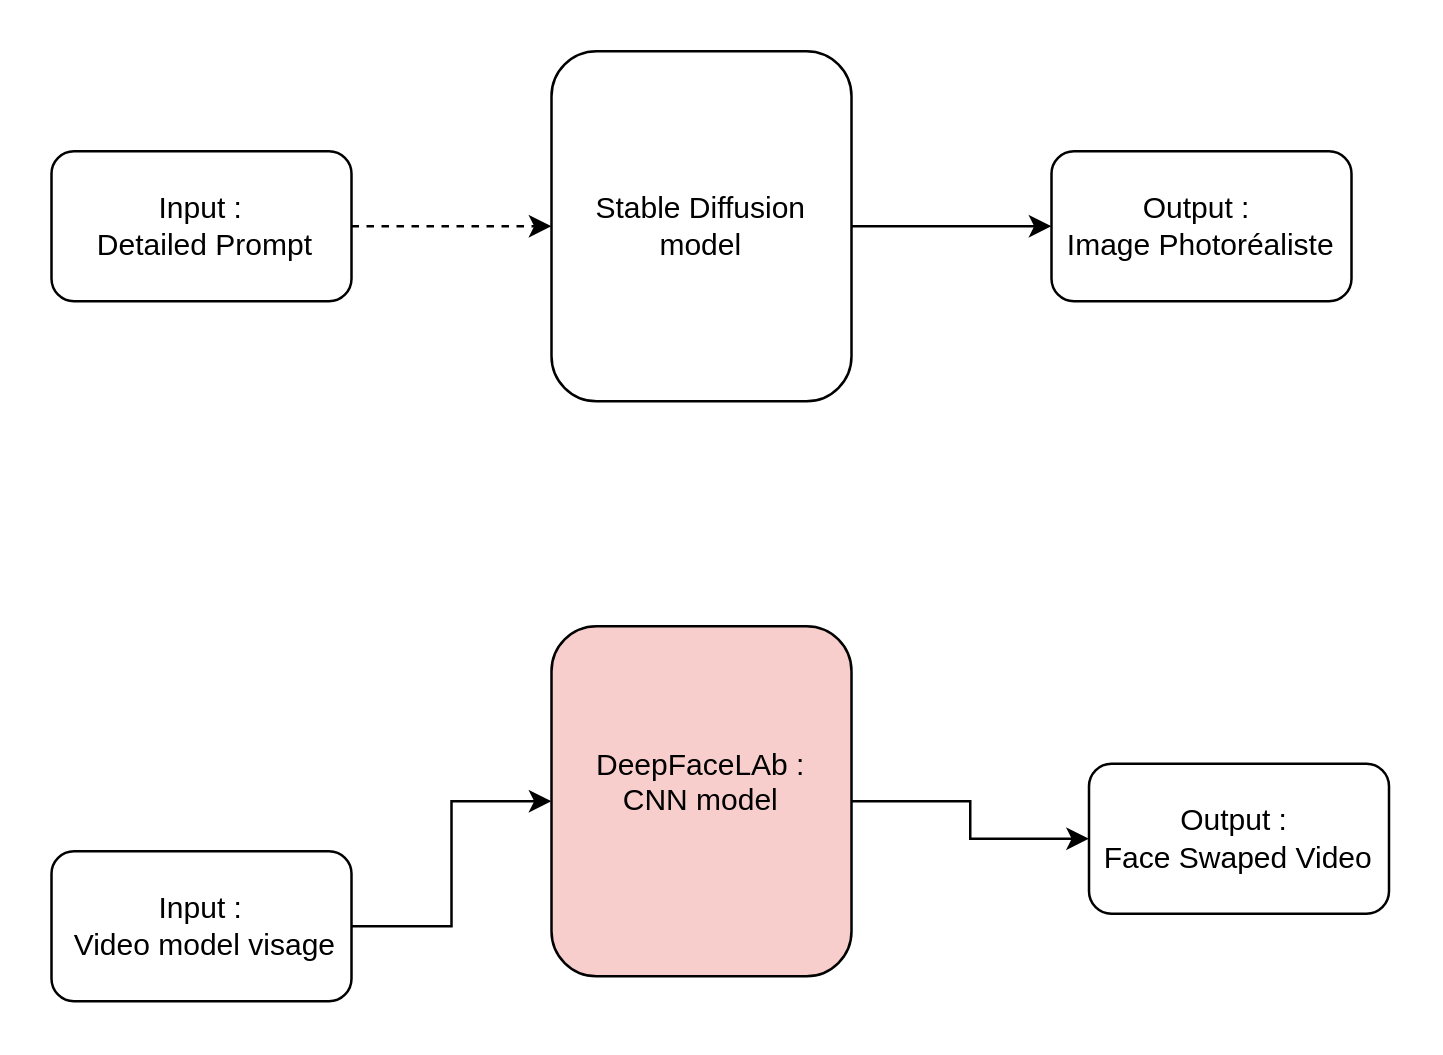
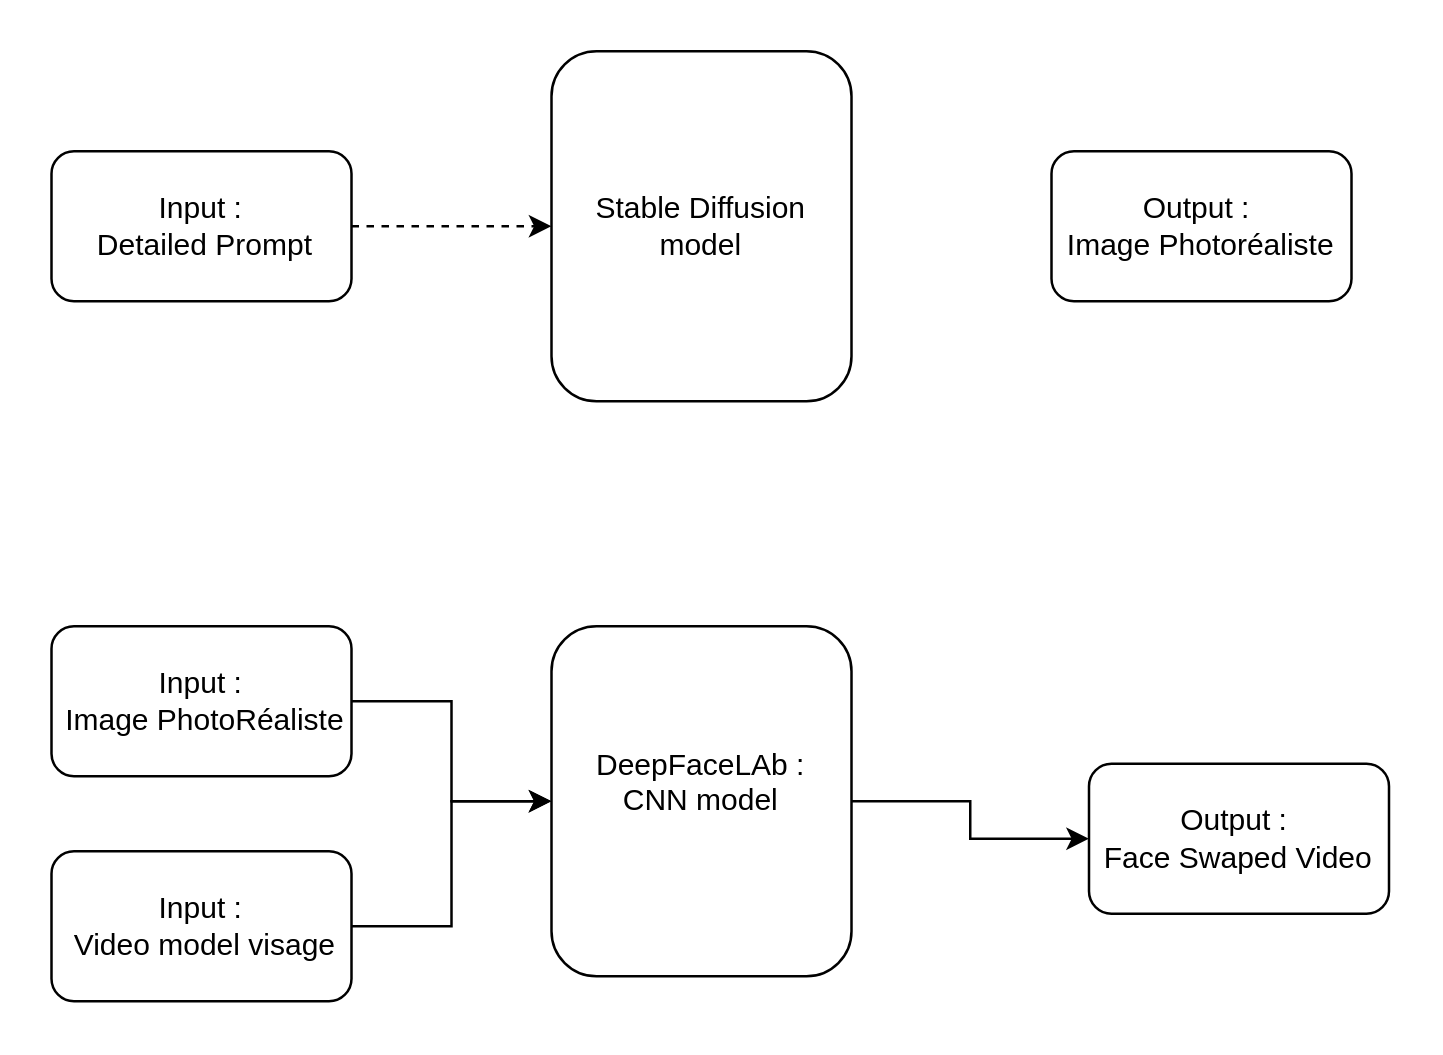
(943, 226) -> none
none -> (201, 701)
none -> (449, 701)
(701, 801) -> (701, 801)
